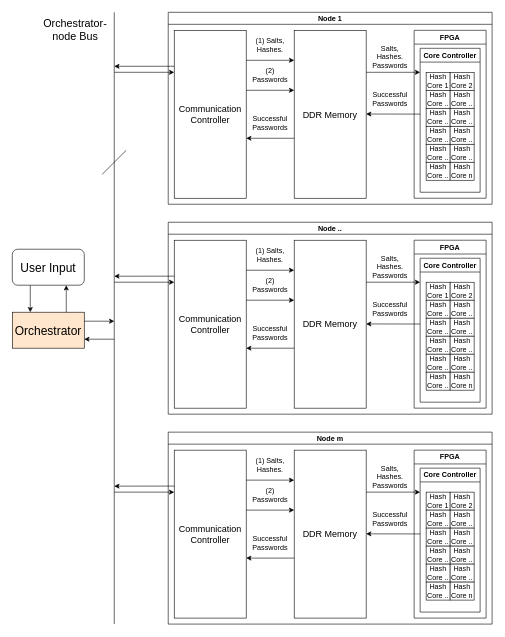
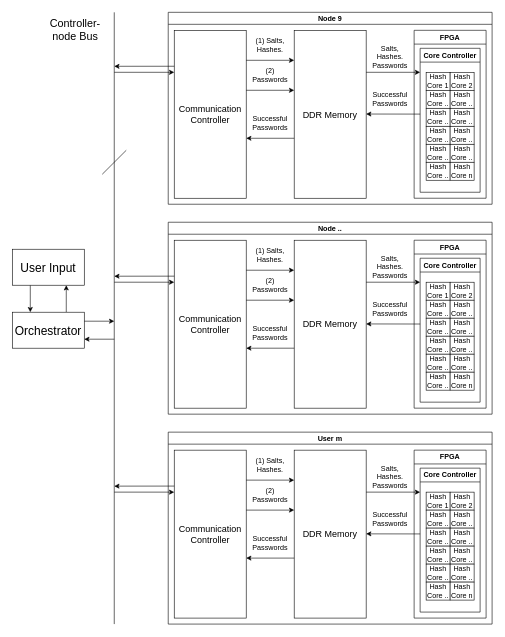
(330, 19) -> (330, 19)
(75, 30) -> (75, 30)
(48, 267) -> (48, 267)
(48, 330) -> (48, 330)
(330, 439) -> (330, 439)
